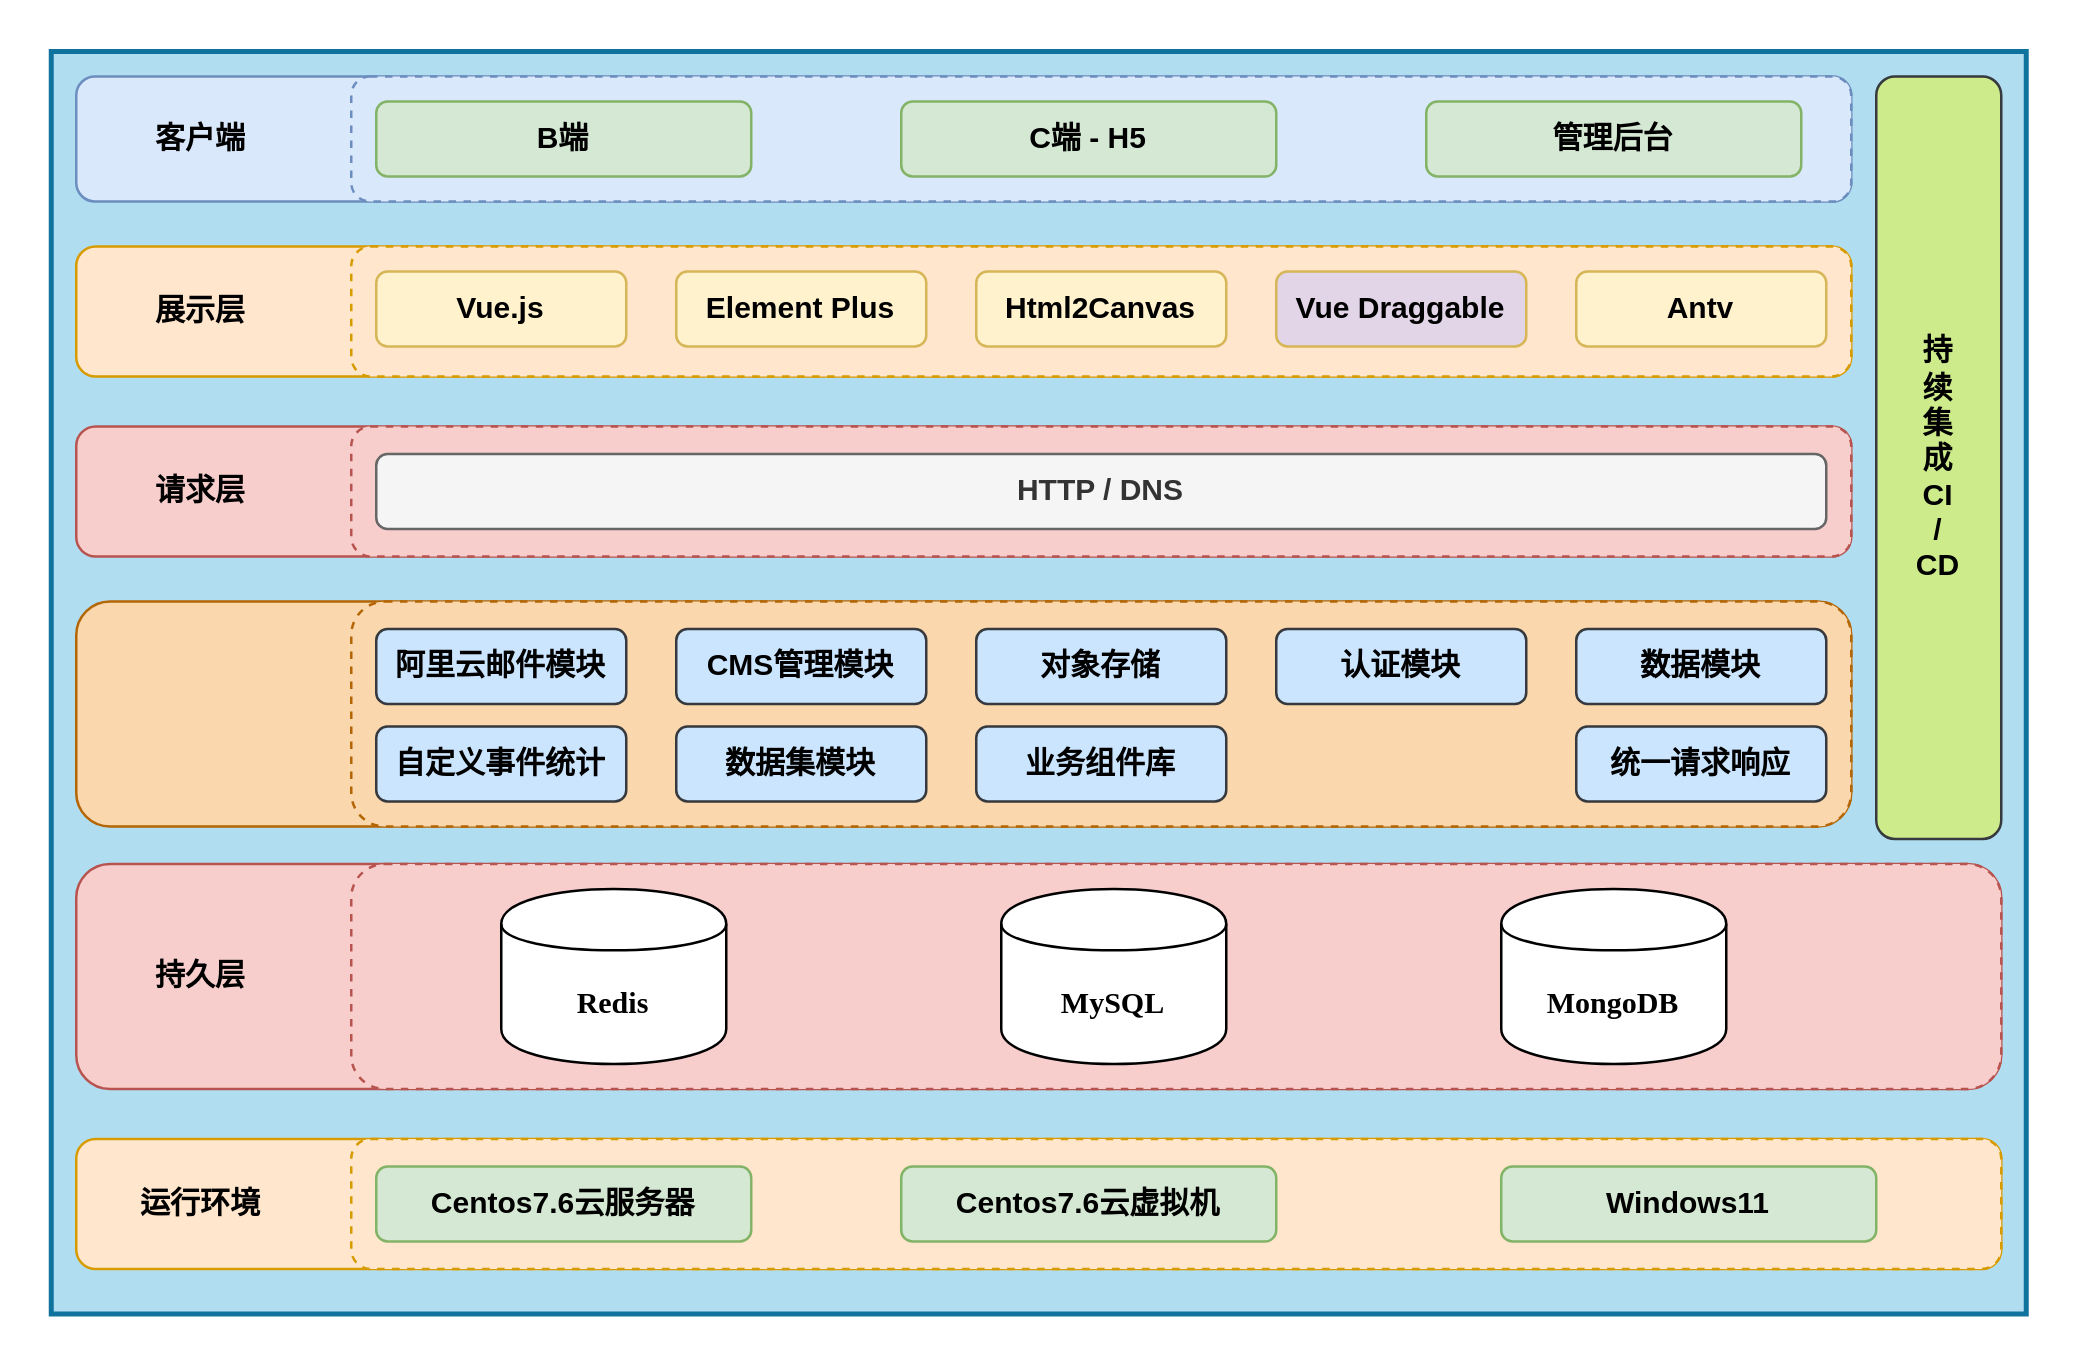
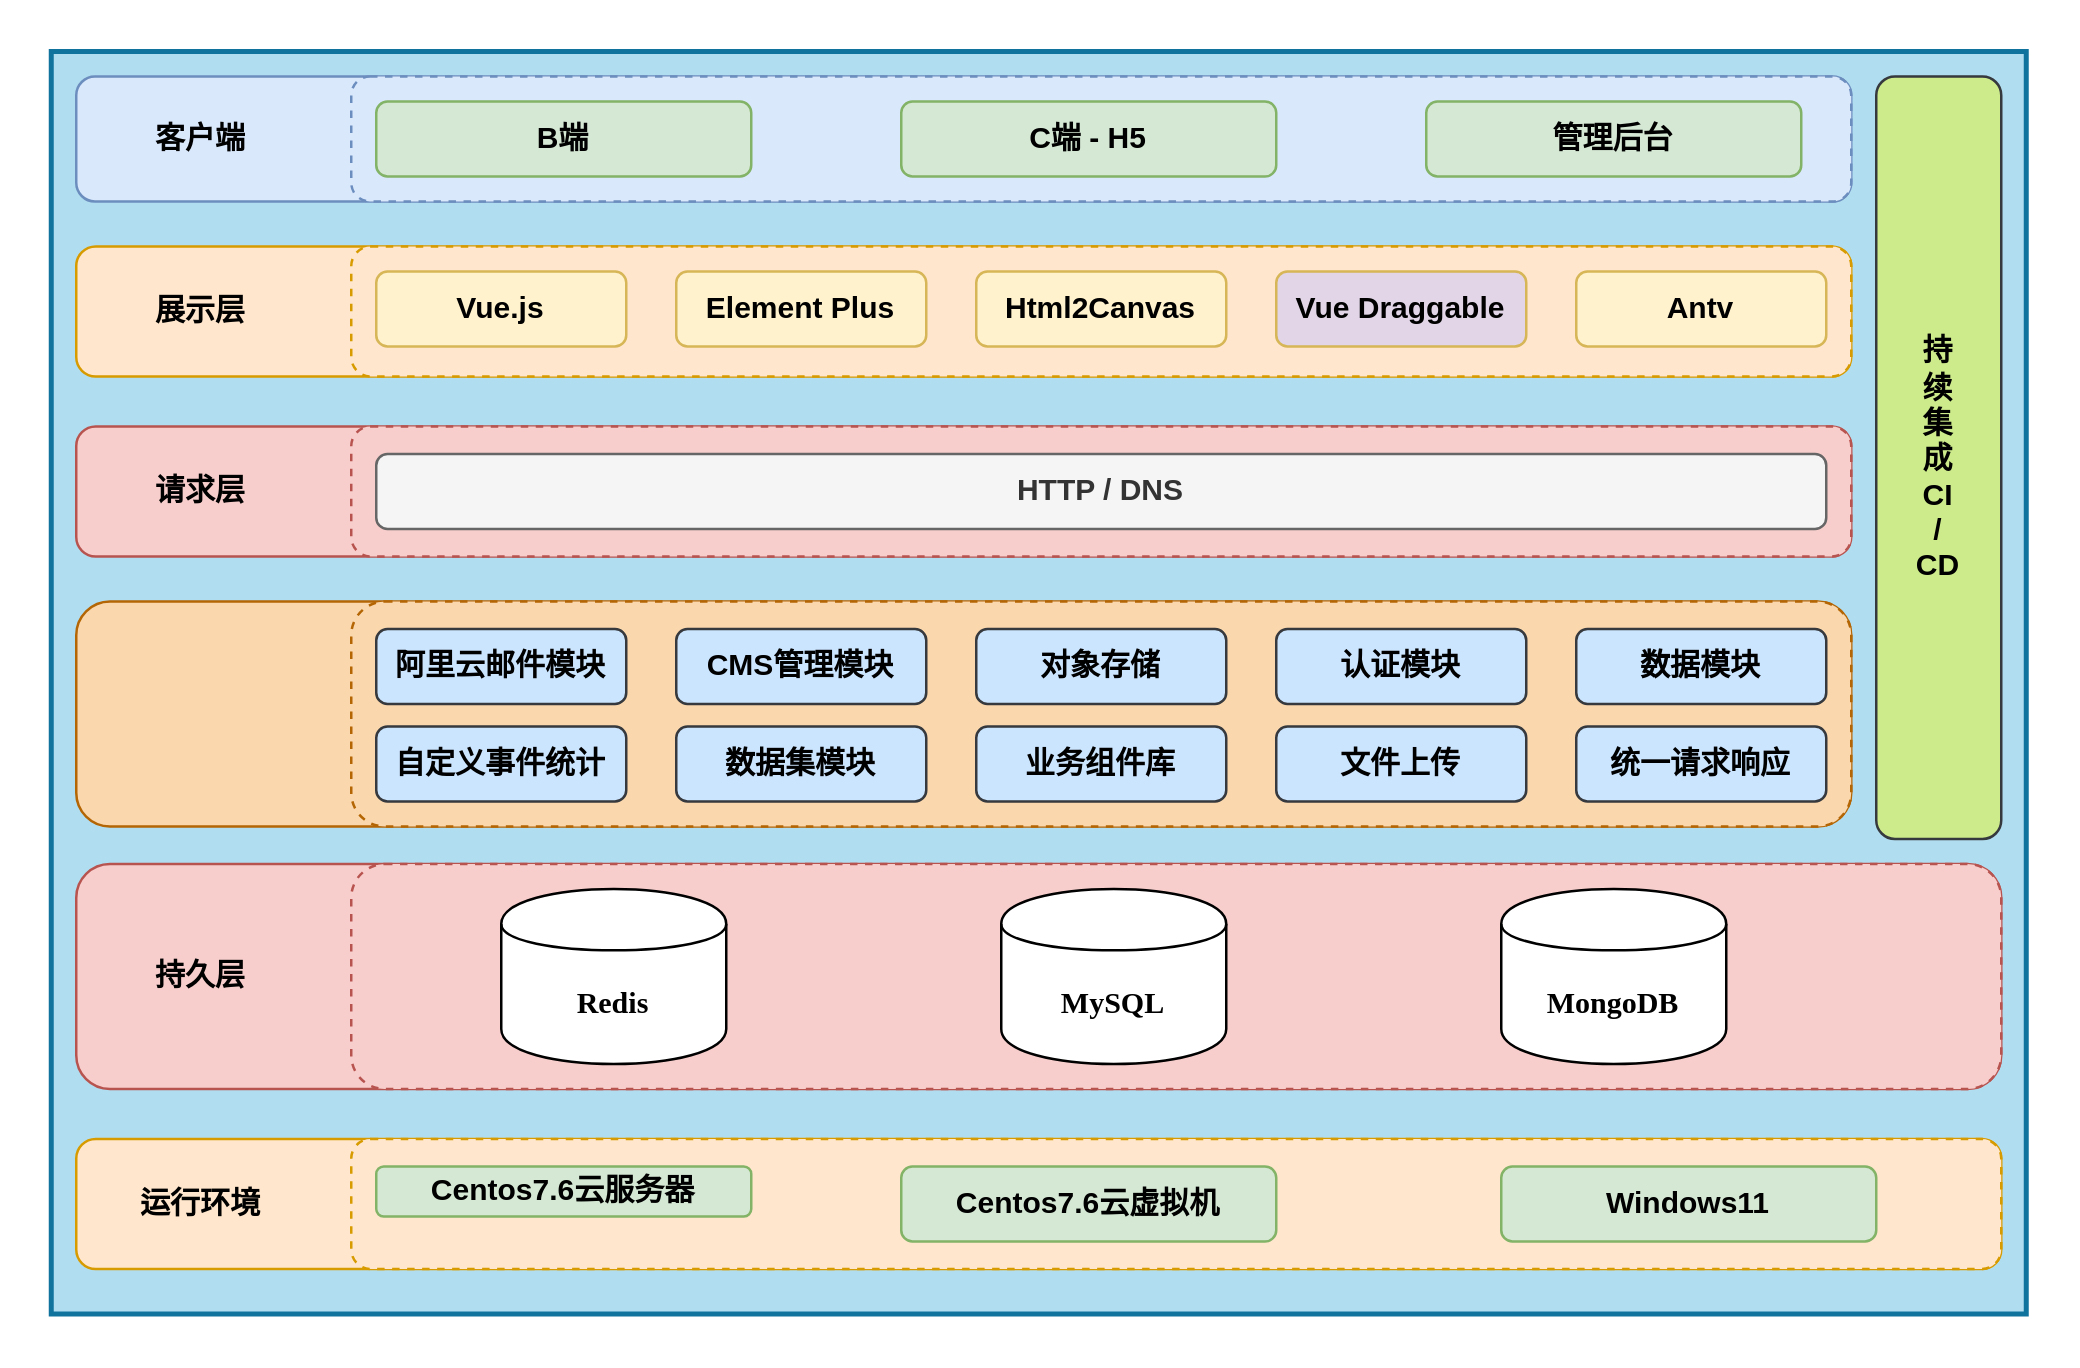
none -> (1401, 764)
(564, 1204) -> (564, 1191)
